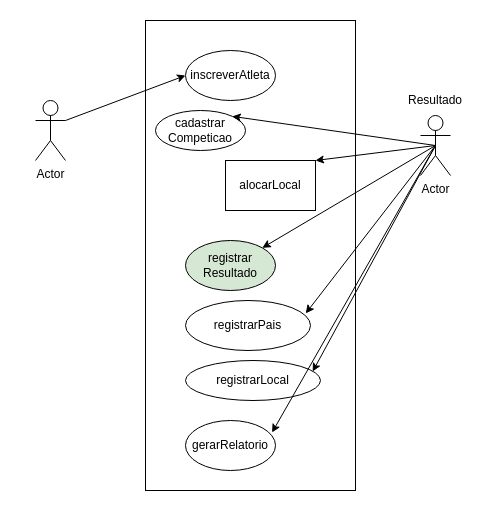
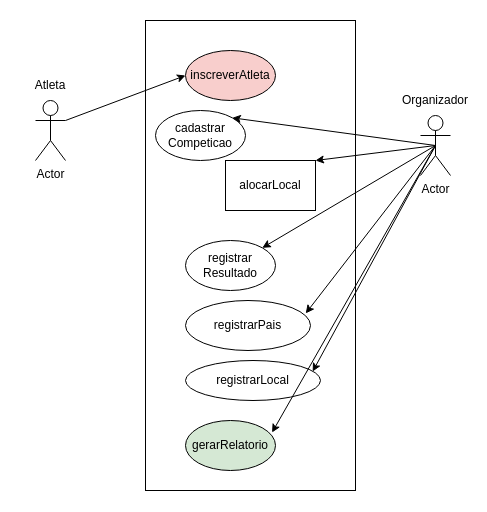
(231, 76) -> (231, 76)
none -> (51, 86)
(436, 101) -> (436, 101)
(201, 131) -> (201, 136)
(231, 266) -> (231, 266)
(231, 446) -> (231, 446)
